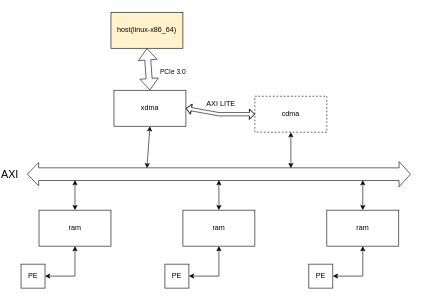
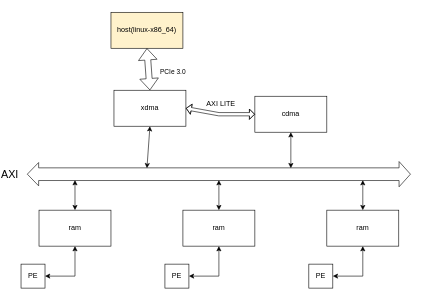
(291, 114) -> (291, 114)
